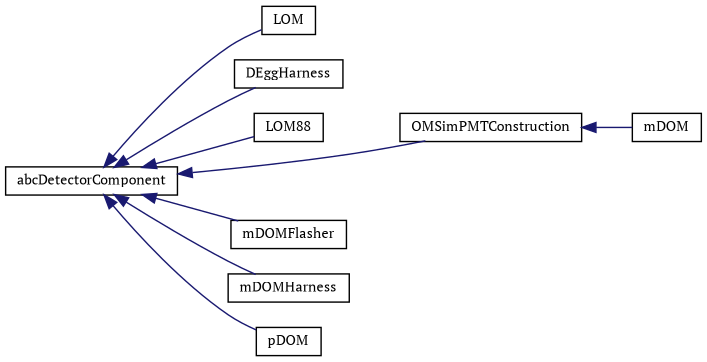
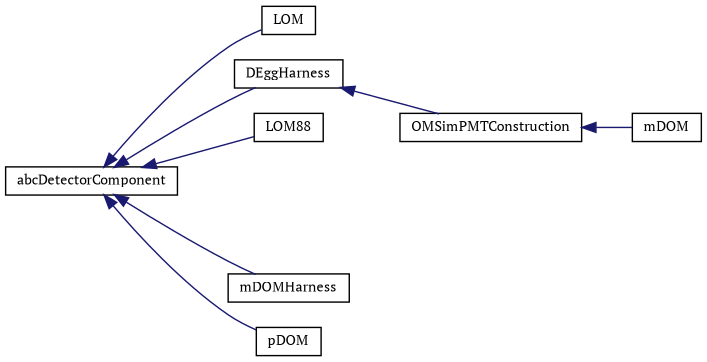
(309, 160) -> (397, 103)
(289, 234) -> none
